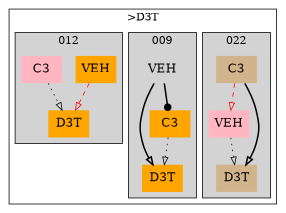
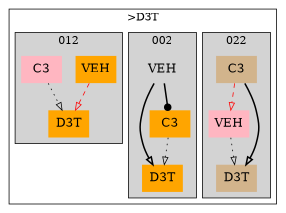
(162, 41) -> (162, 41)
